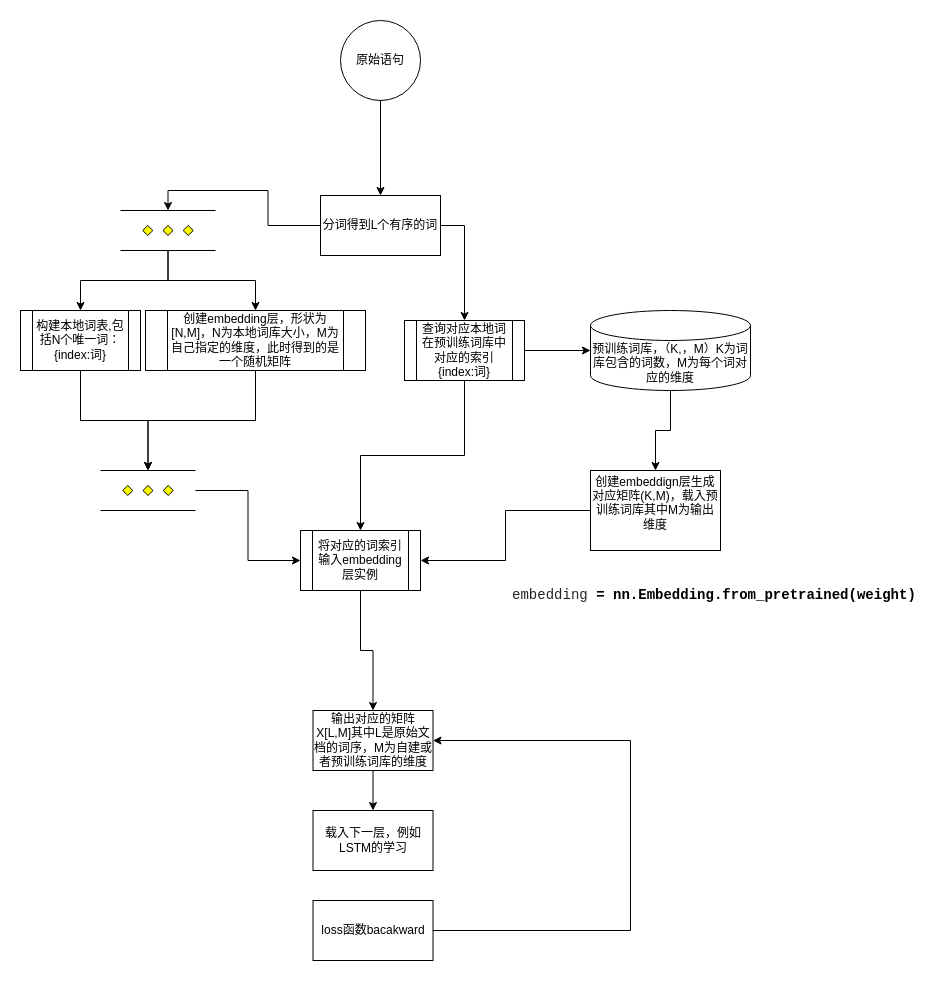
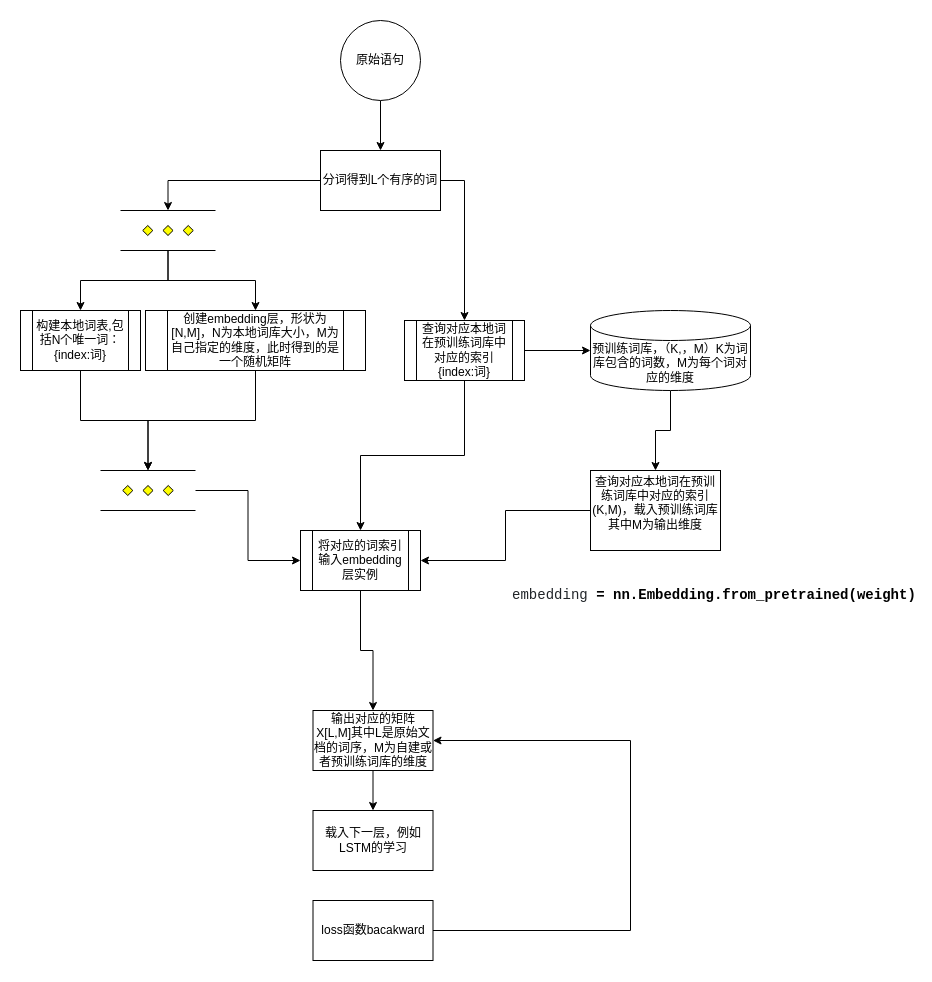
(381, 226) -> (381, 181)
(656, 511) -> (656, 511)
